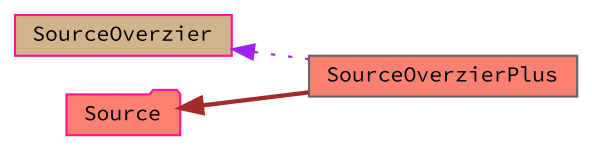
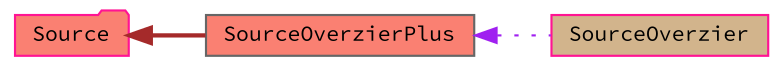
(281, 56) -> (524, 35)
